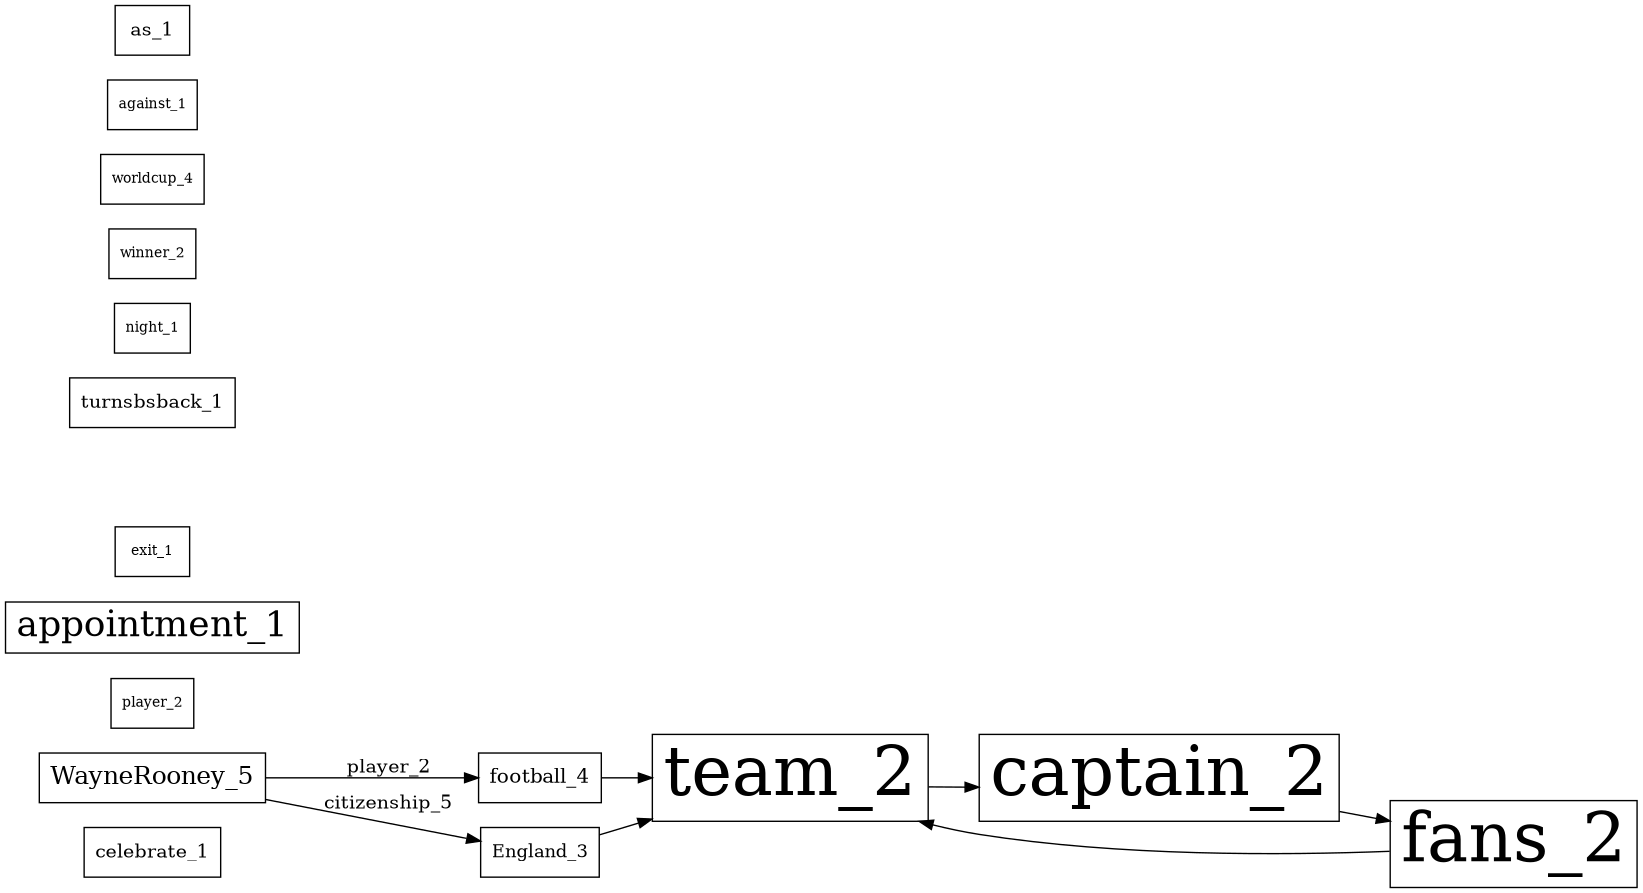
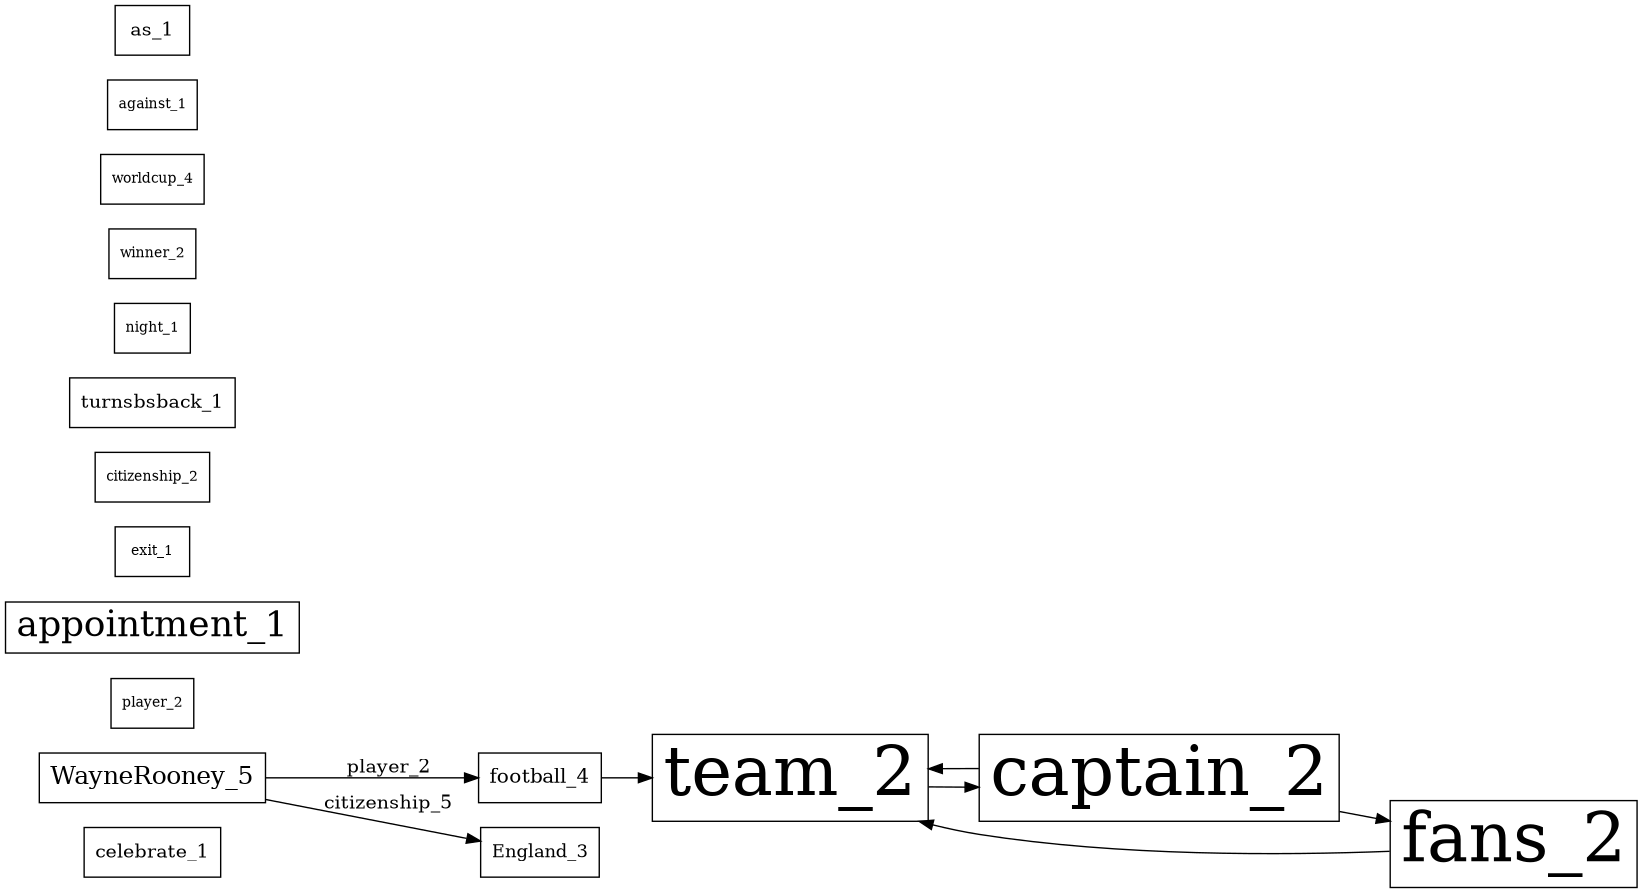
none -> (152, 477)
(619, 829) -> (961, 769)
